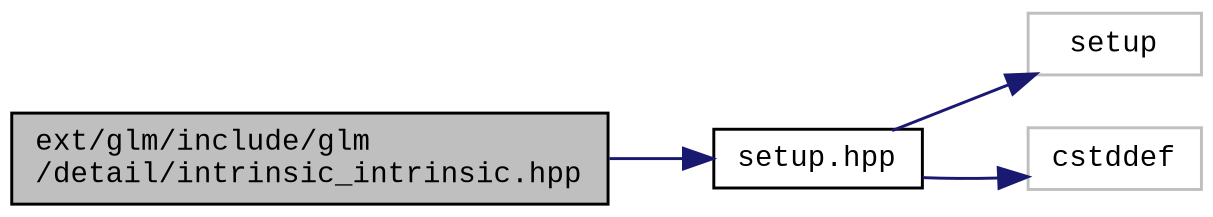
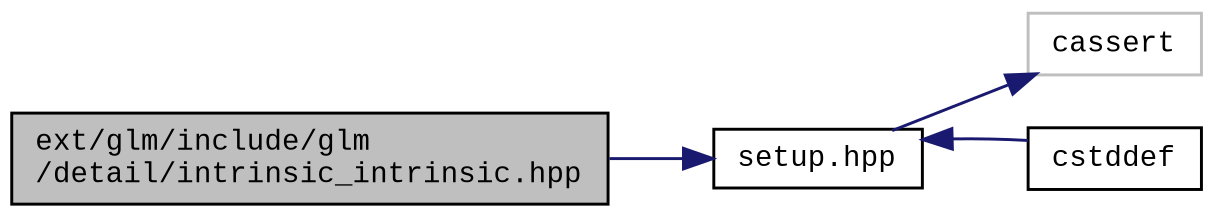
(1115, 44) -> (1115, 44)
(1115, 159) -> (1115, 159)
(961, 178) -> (990, 139)
